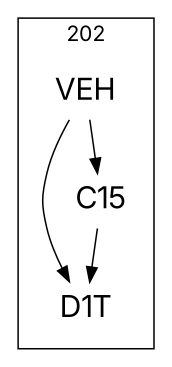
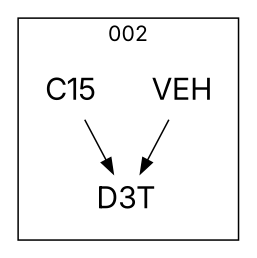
(86, 35) -> (128, 35)
(93, 139) -> none
(86, 309) -> (127, 201)
